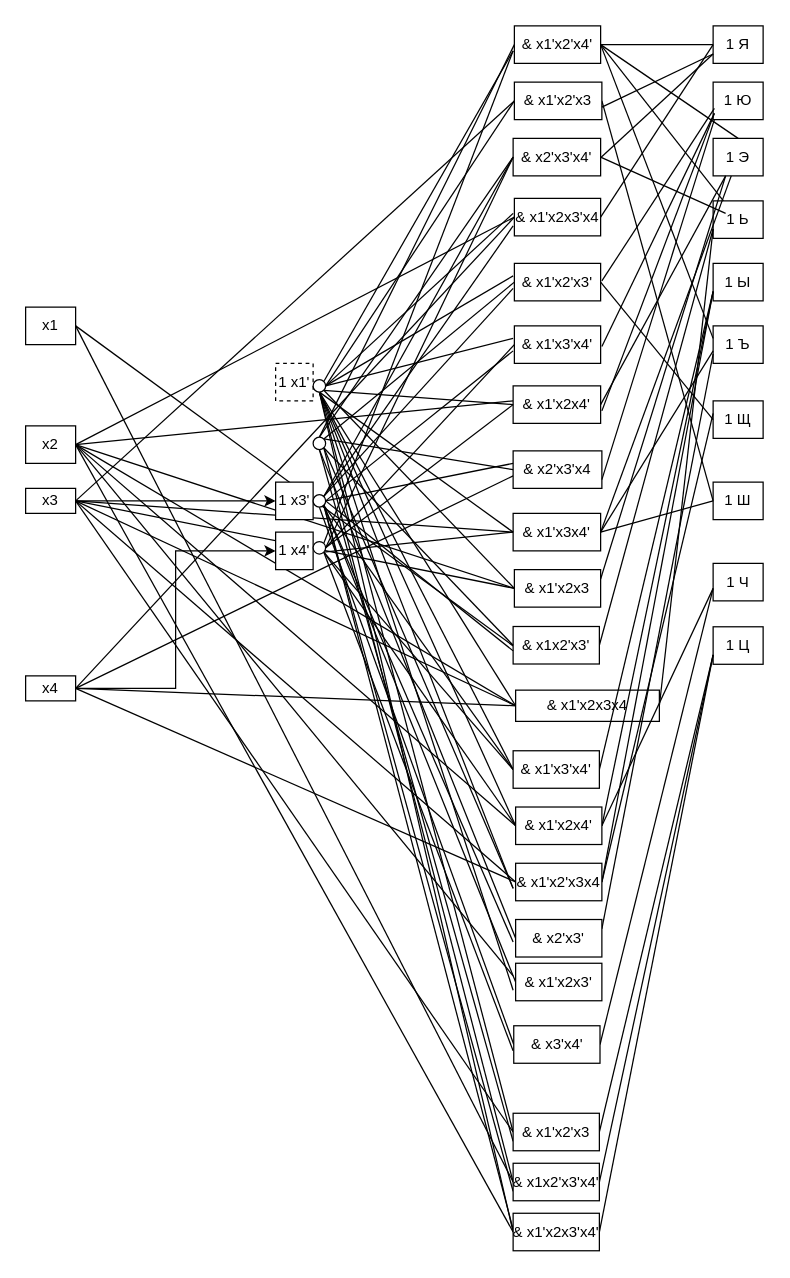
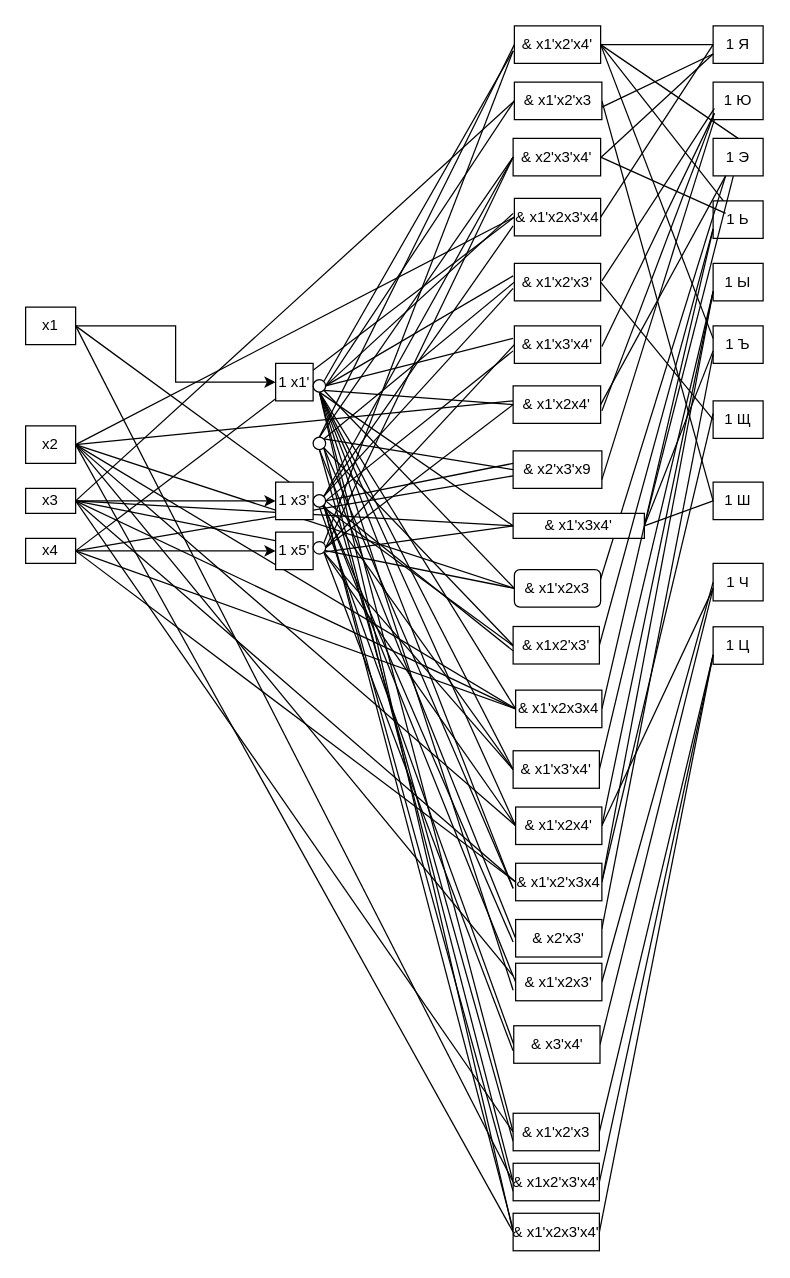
none -> (163, 326)
(294, 382) -> (294, 382)
(558, 469) -> (558, 469)
(557, 532) -> (579, 526)
(294, 551) -> (294, 551)
(558, 588) -> (558, 588)
(51, 688) -> (51, 551)
(588, 706) -> (559, 709)
none -> (654, 795)
